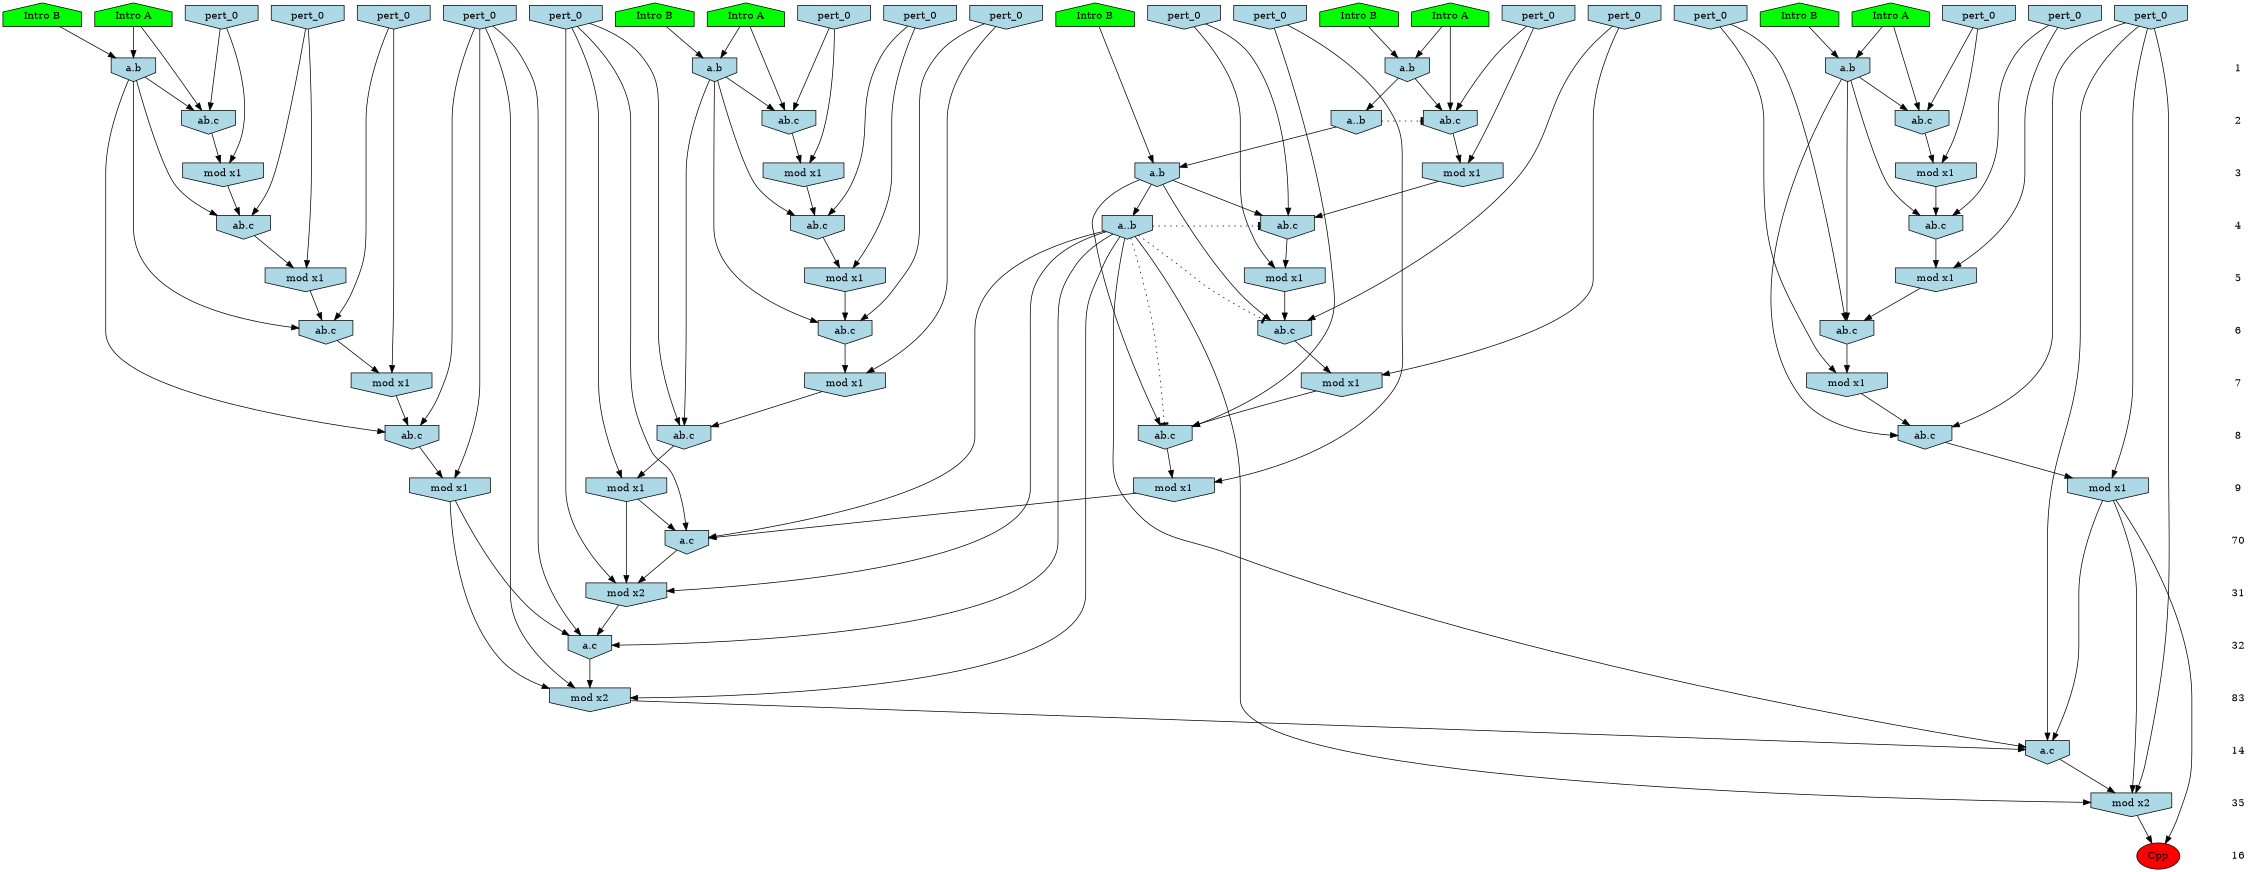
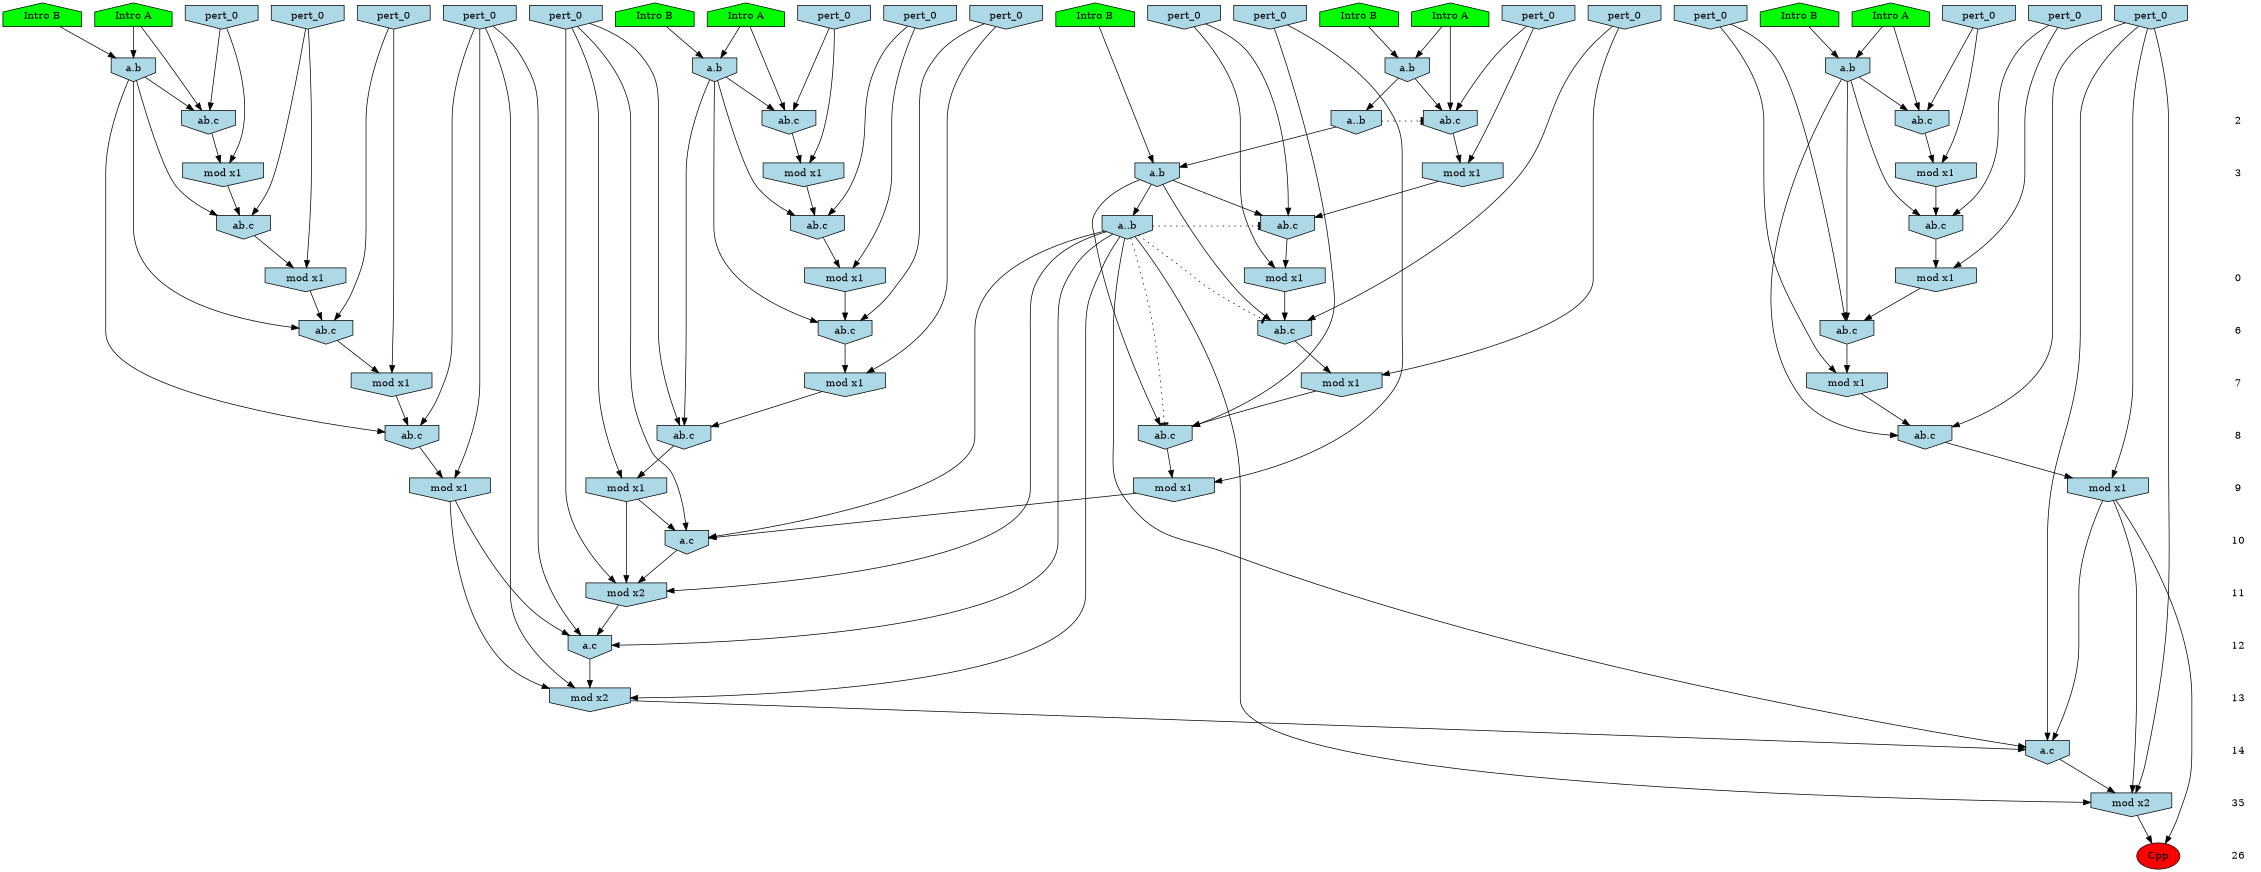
(2239, 69) -> none
(2239, 226) -> none
(2239, 279) -> (2239, 279)
(2239, 541) -> (2239, 541)
(2239, 594) -> (2239, 594)
(2239, 646) -> (2239, 646)
(2239, 699) -> (2239, 699)
(2239, 856) -> (2239, 856)
